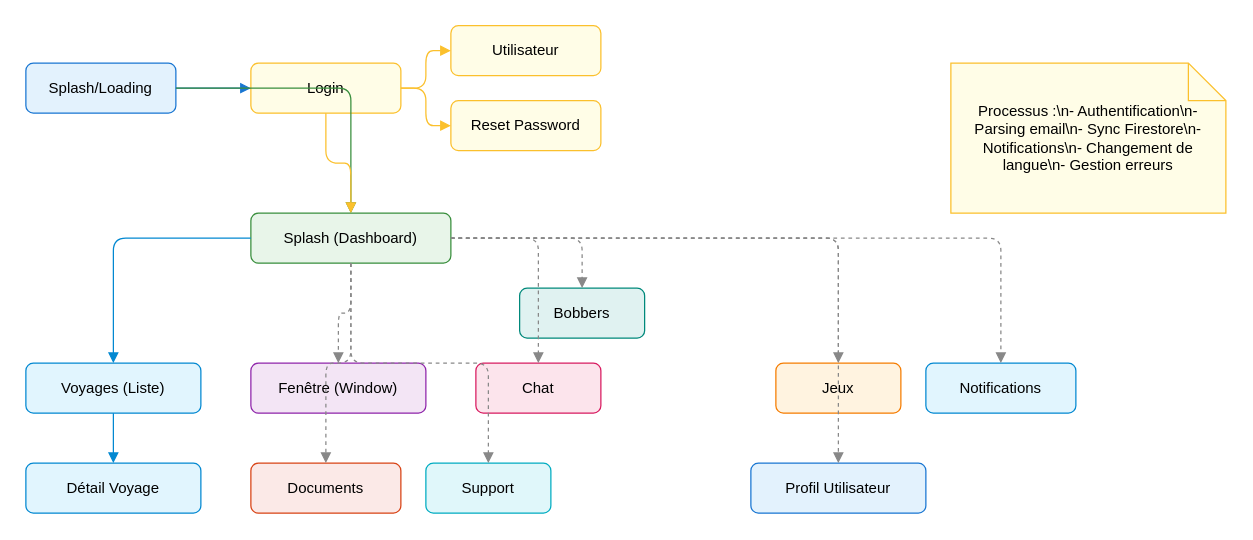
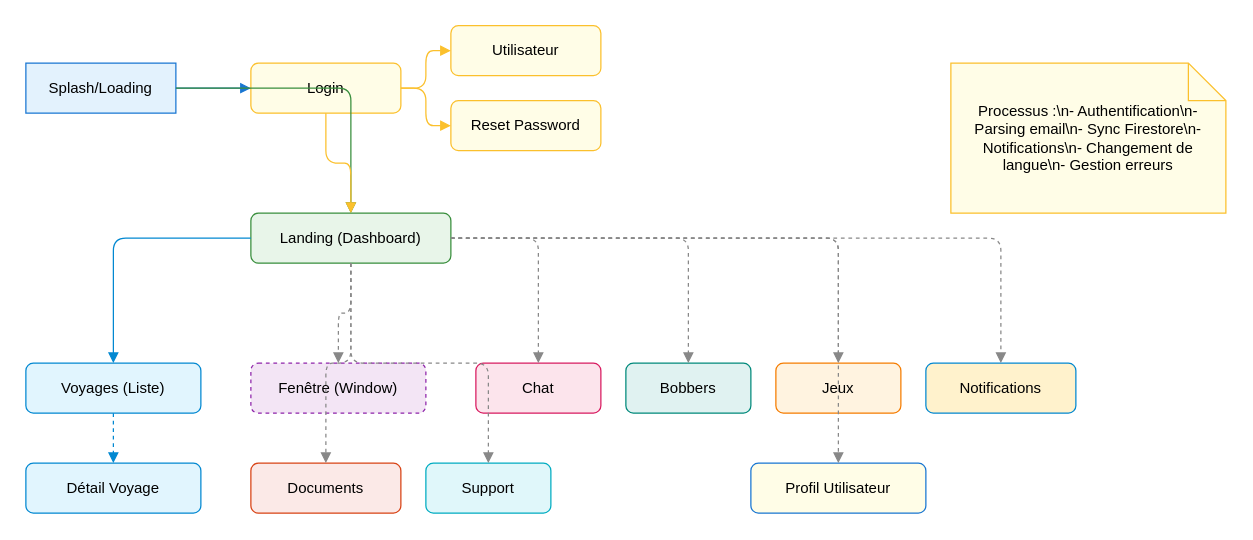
(101, 88) -> (101, 88)
(351, 238) -> (351, 238)
(582, 313) -> (688, 388)
(338, 388) -> (338, 388)
(1001, 388) -> (1001, 388)
(113, 434) -> (113, 434)
(838, 488) -> (838, 488)
